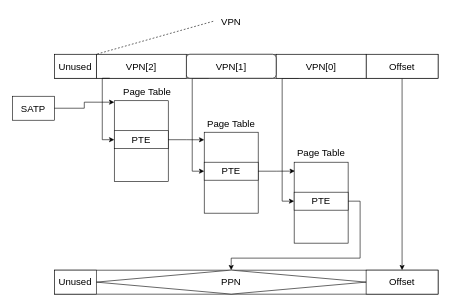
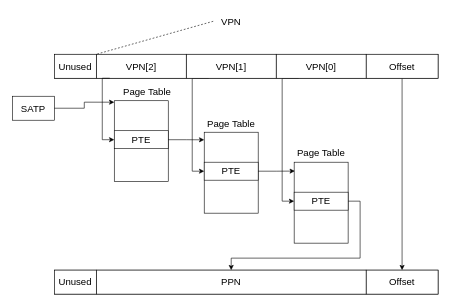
(231, 66) -> (231, 66)
(231, 282) -> (231, 282)
